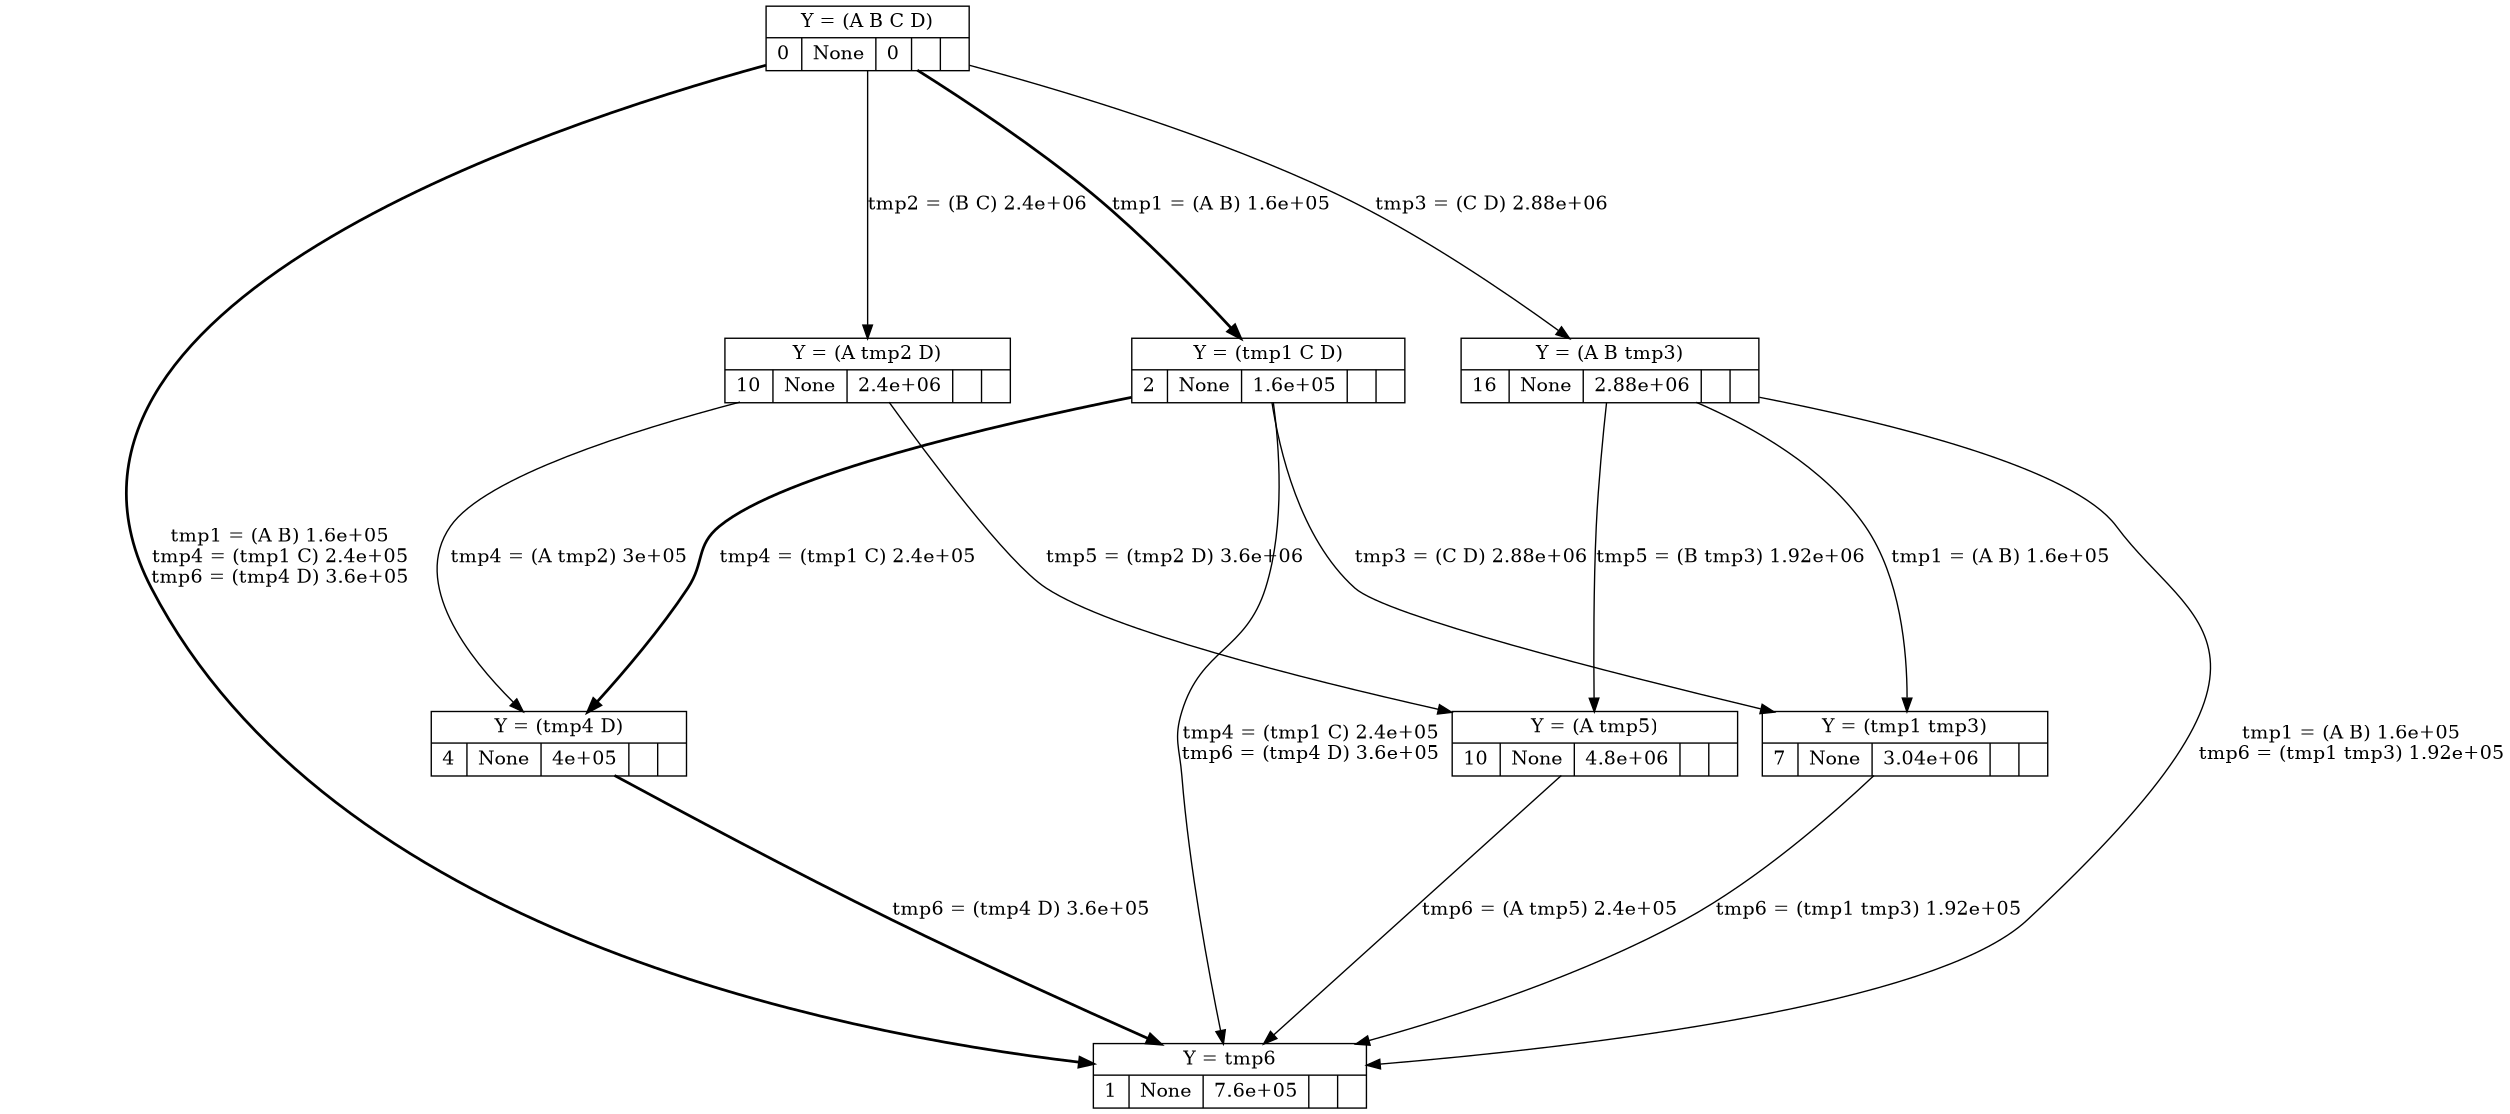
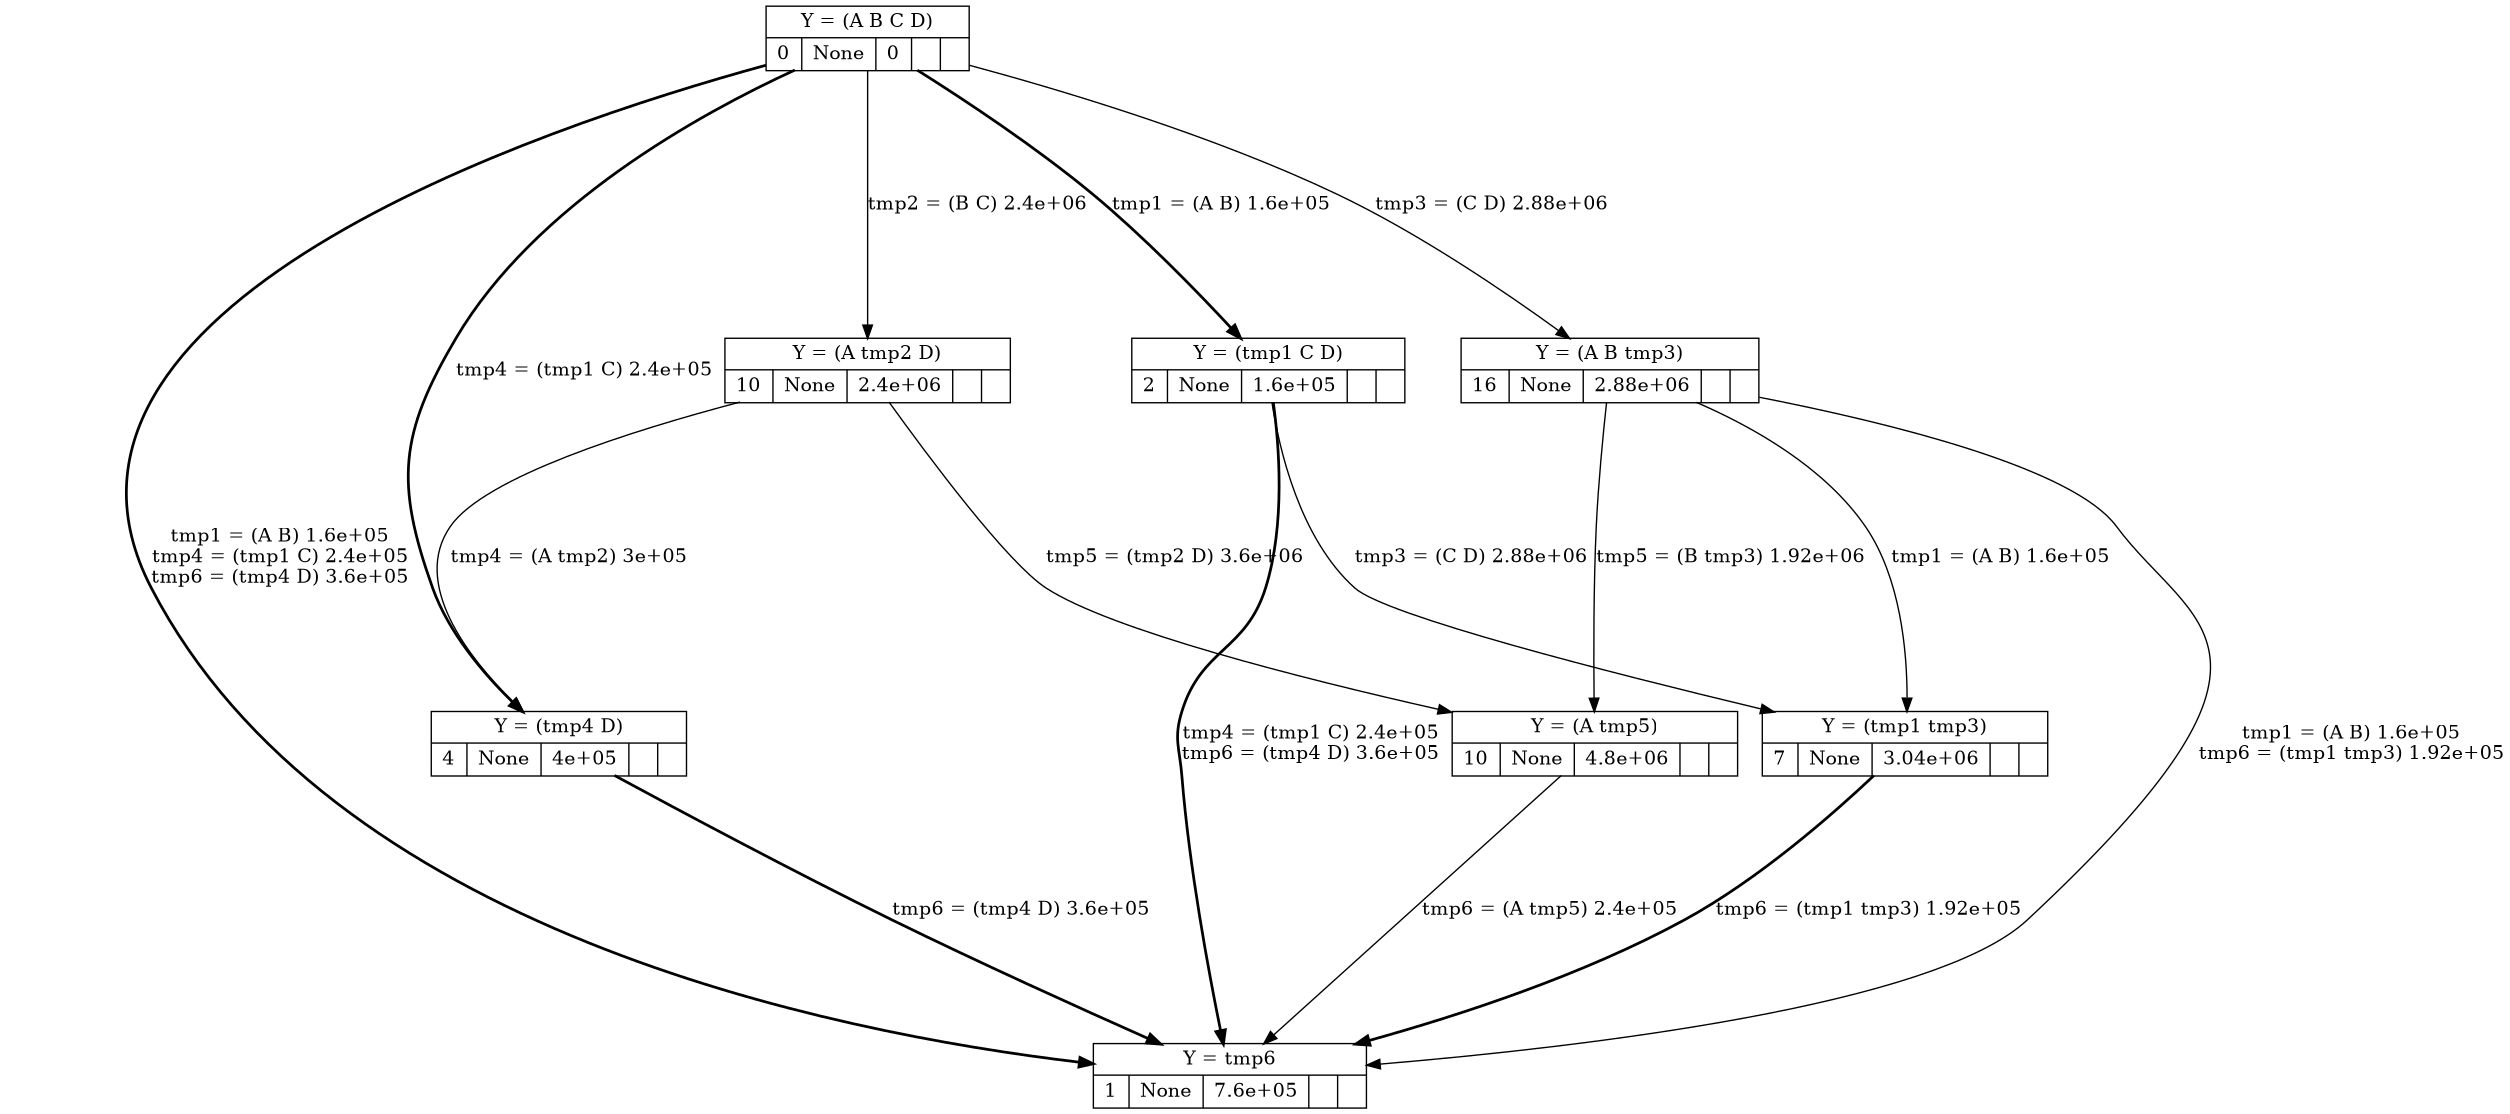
(817, 479) -> (466, 324)
(1185, 704) -> (1185, 704)
(1640, 942) -> (1640, 942)
